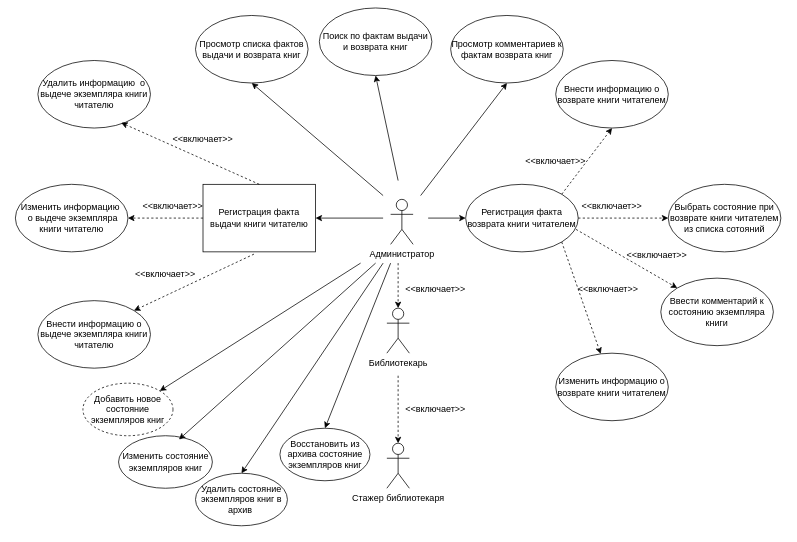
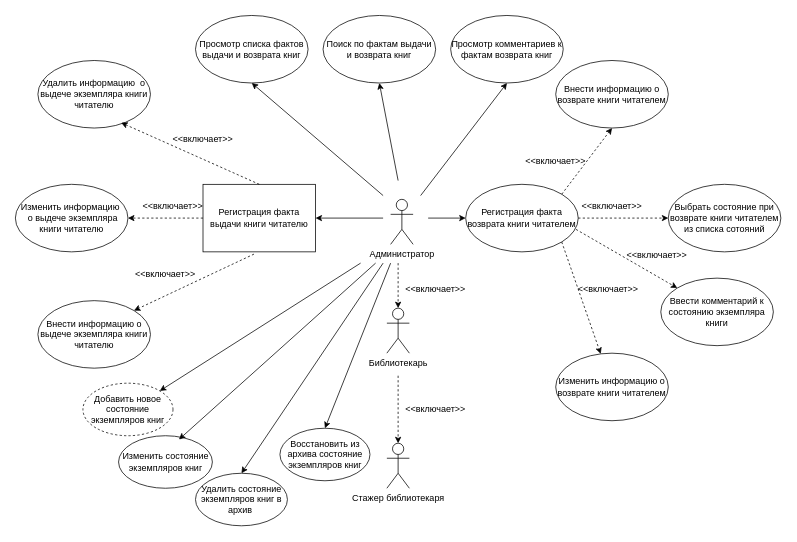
(375, 42) -> (379, 49)
